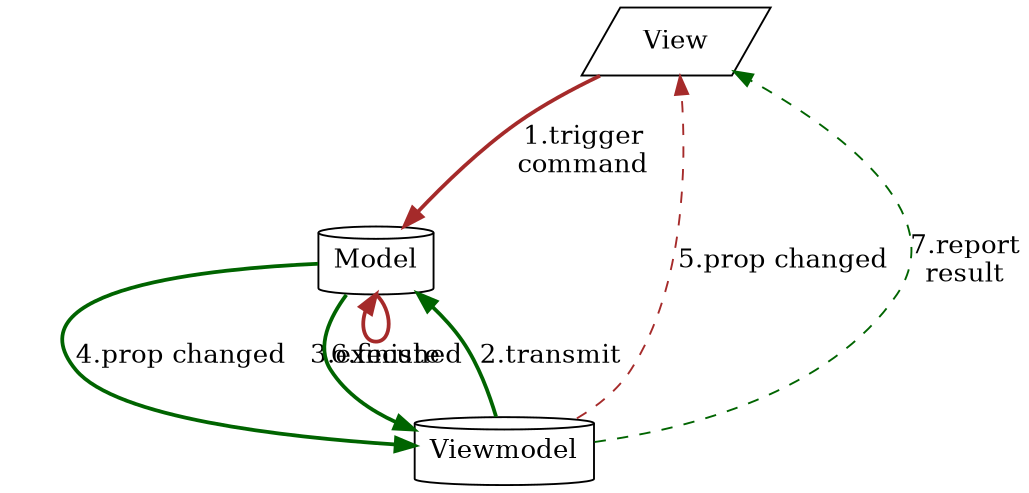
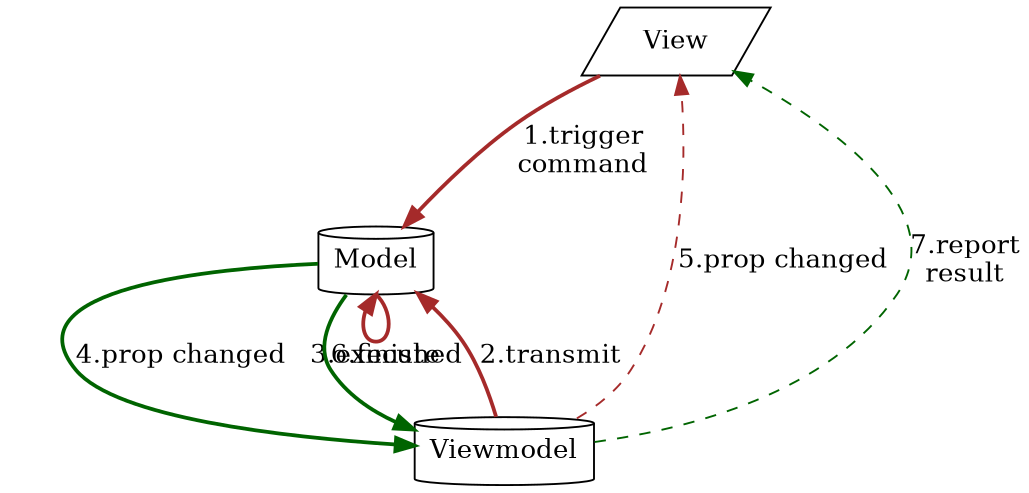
(472, 357) -> (472, 357)
